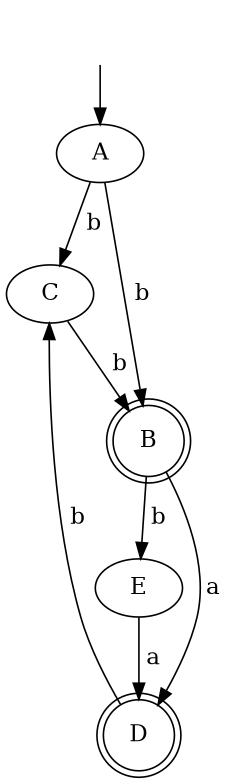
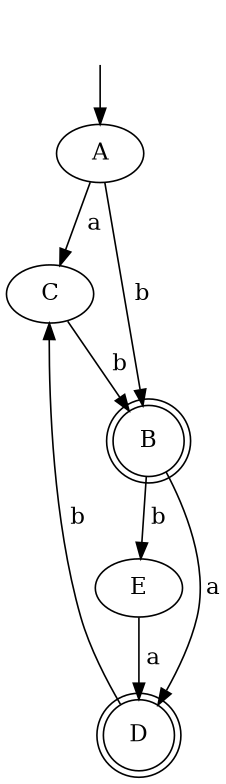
(90, 224) -> (90, 224)
